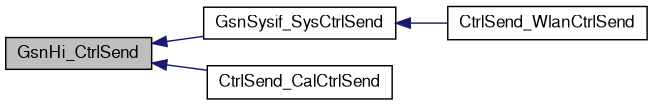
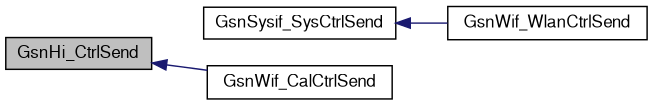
(547, 23) -> (547, 23)
(185, 39) -> none
(300, 82) -> (300, 82)
